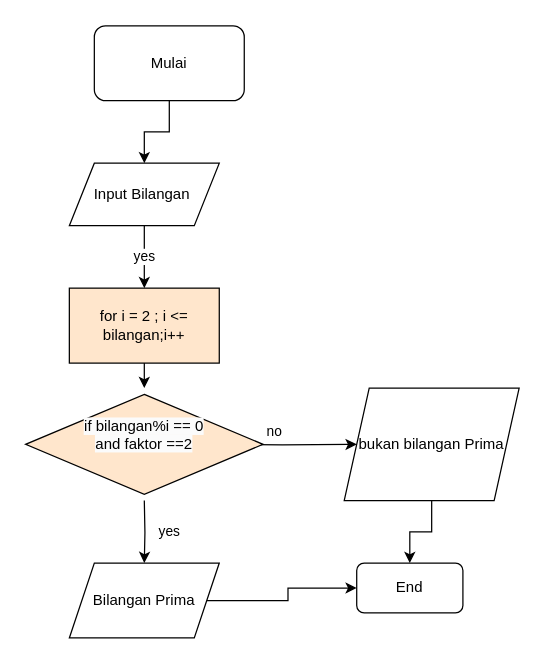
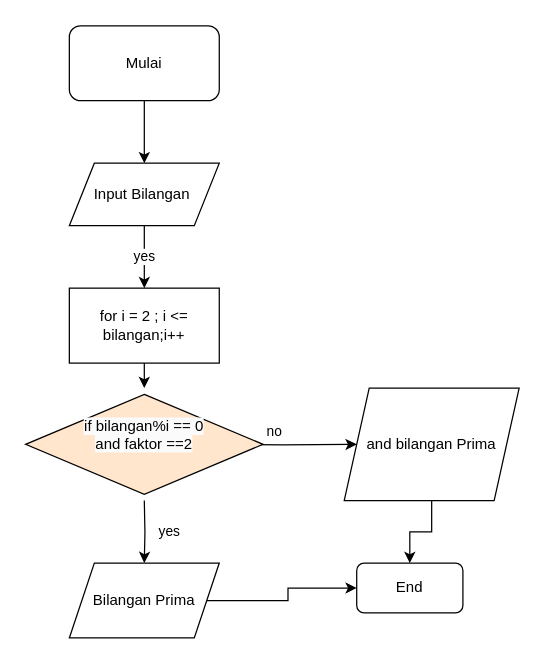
(169, 63) -> (144, 63)
(144, 326) -> (144, 326)
(432, 444) -> (432, 444)
